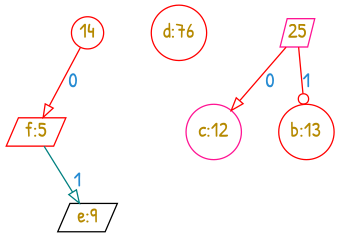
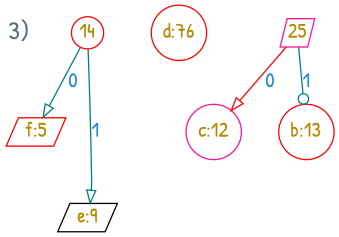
none -> (19, 33)
(301, 70) -> (301, 70)
(65, 77) -> (65, 77)
(58, 169) -> (90, 120)
